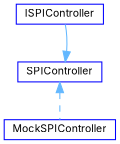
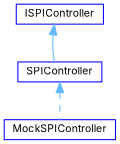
(67, 38) -> (53, 48)
